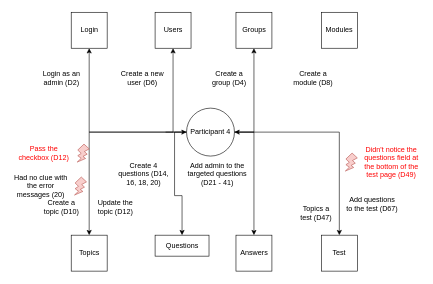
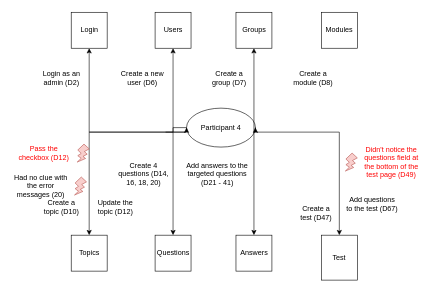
(229, 78) -> (229, 78)
(210, 132) -> (221, 128)
(217, 174) -> (217, 174)
(316, 213) -> (316, 213)
(182, 246) -> (173, 254)
(339, 254) -> (339, 258)
